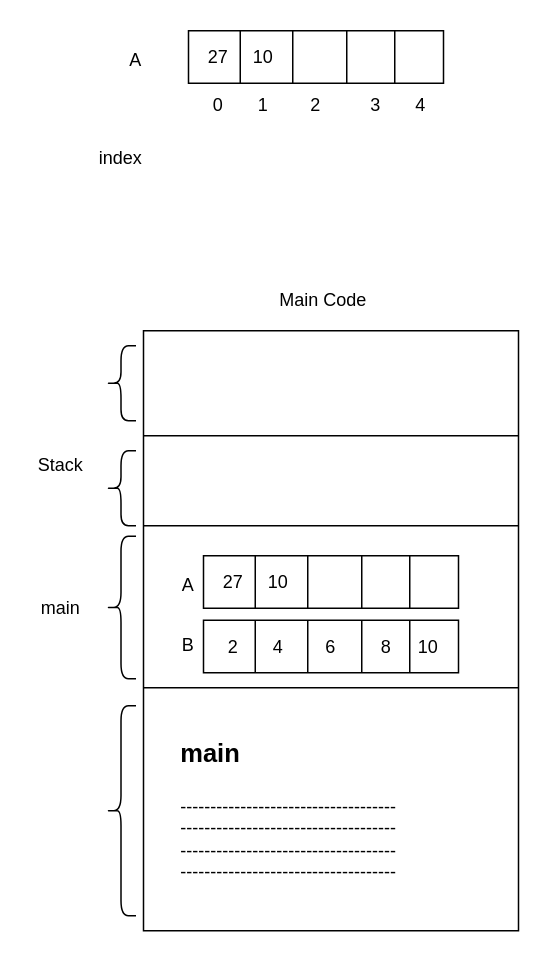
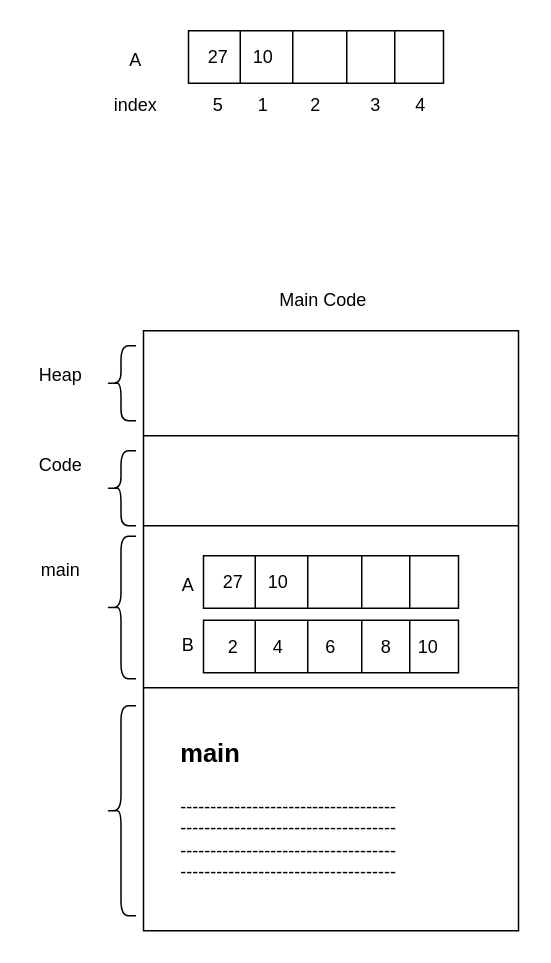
(218, 106) -> (218, 106)
(121, 158) -> (136, 106)
none -> (61, 376)
(61, 466) -> (61, 466)
(61, 608) -> (61, 571)
